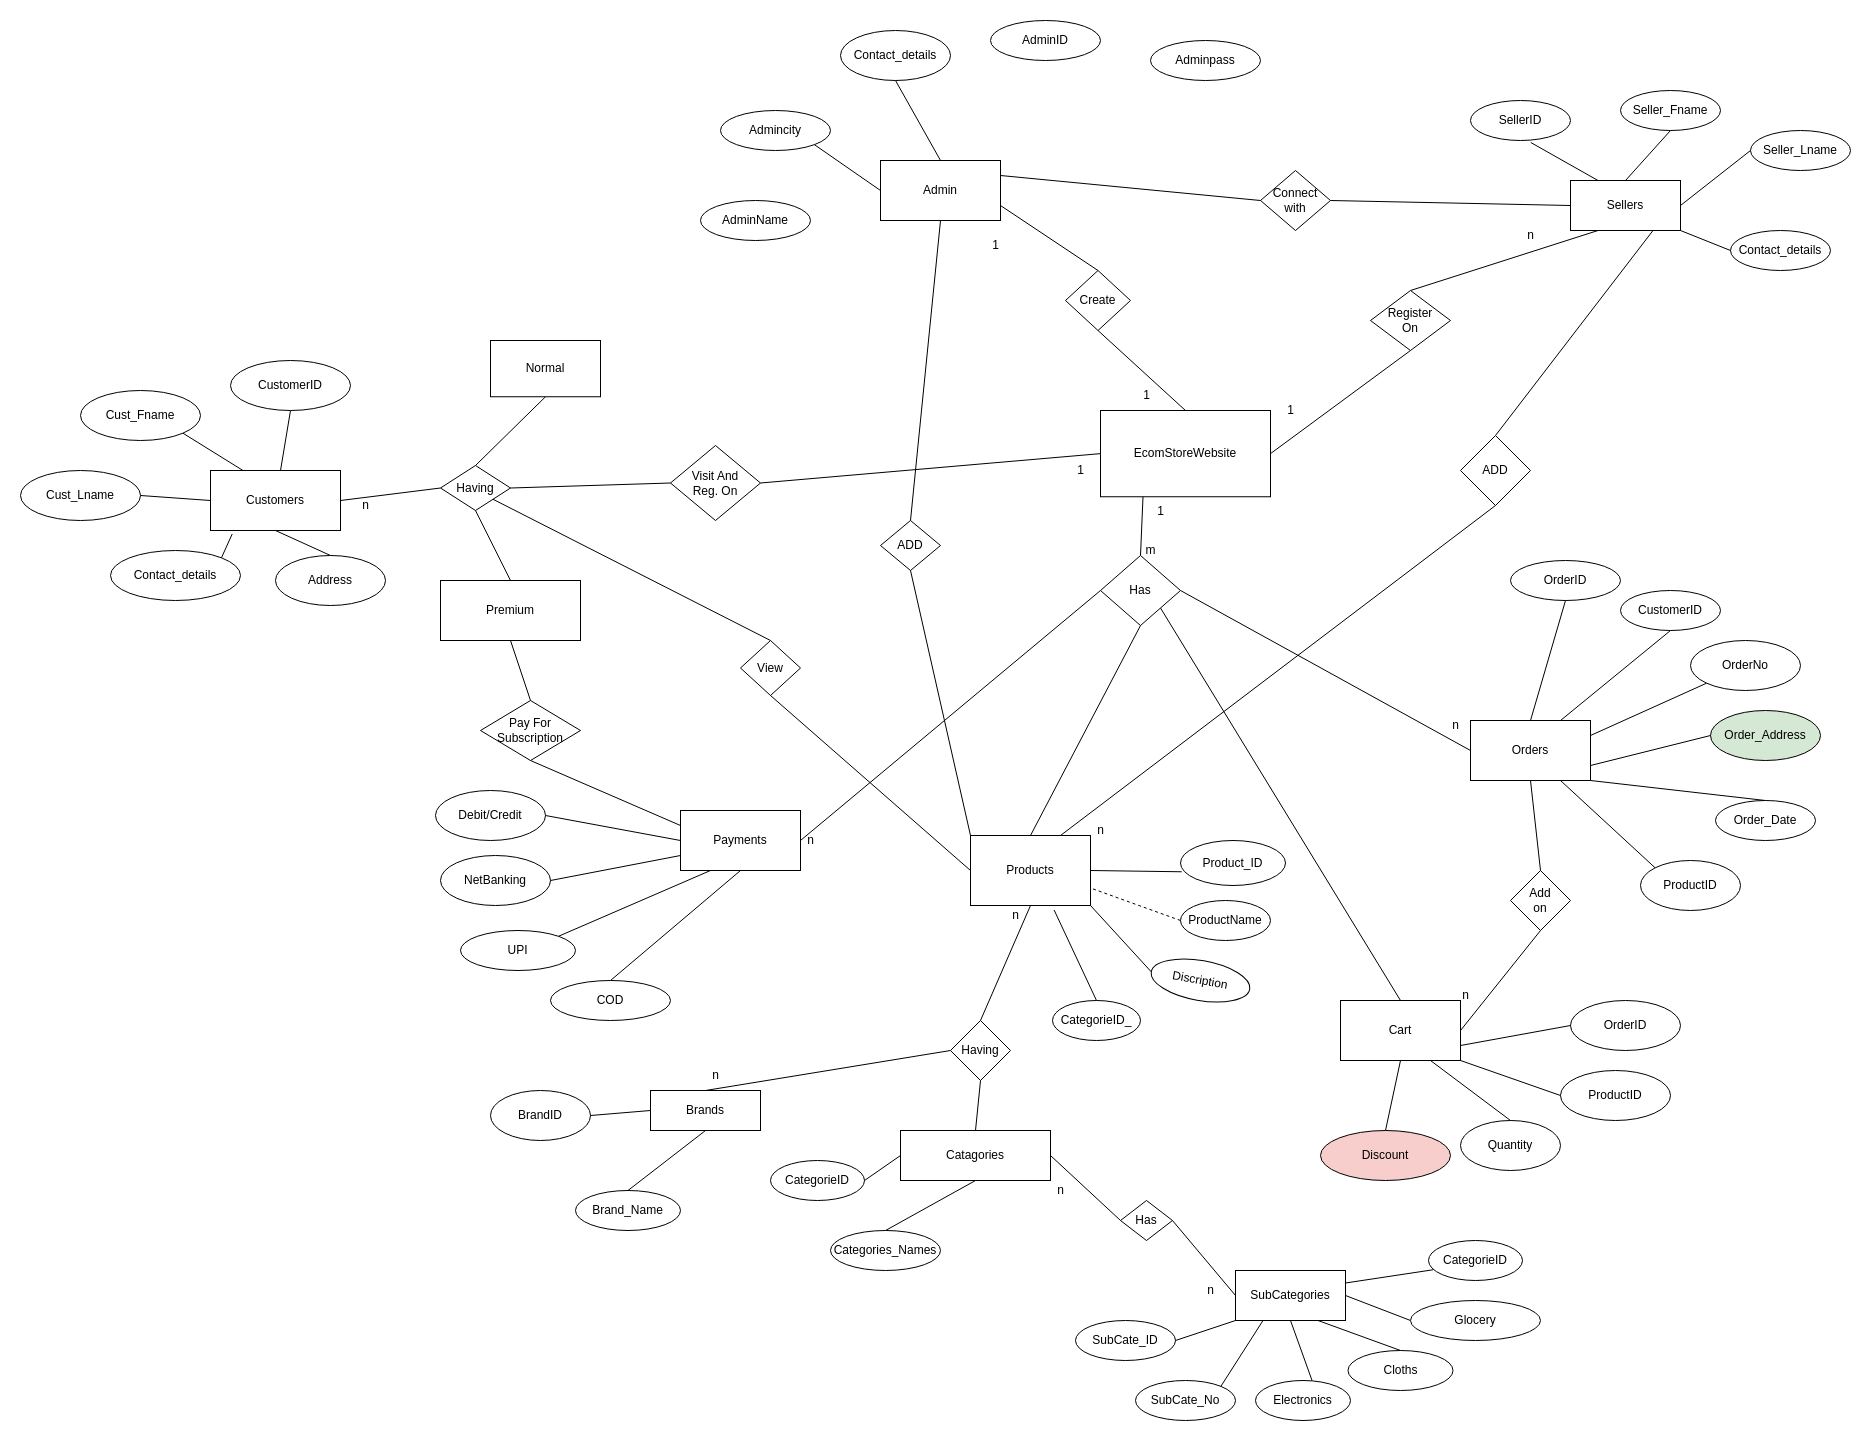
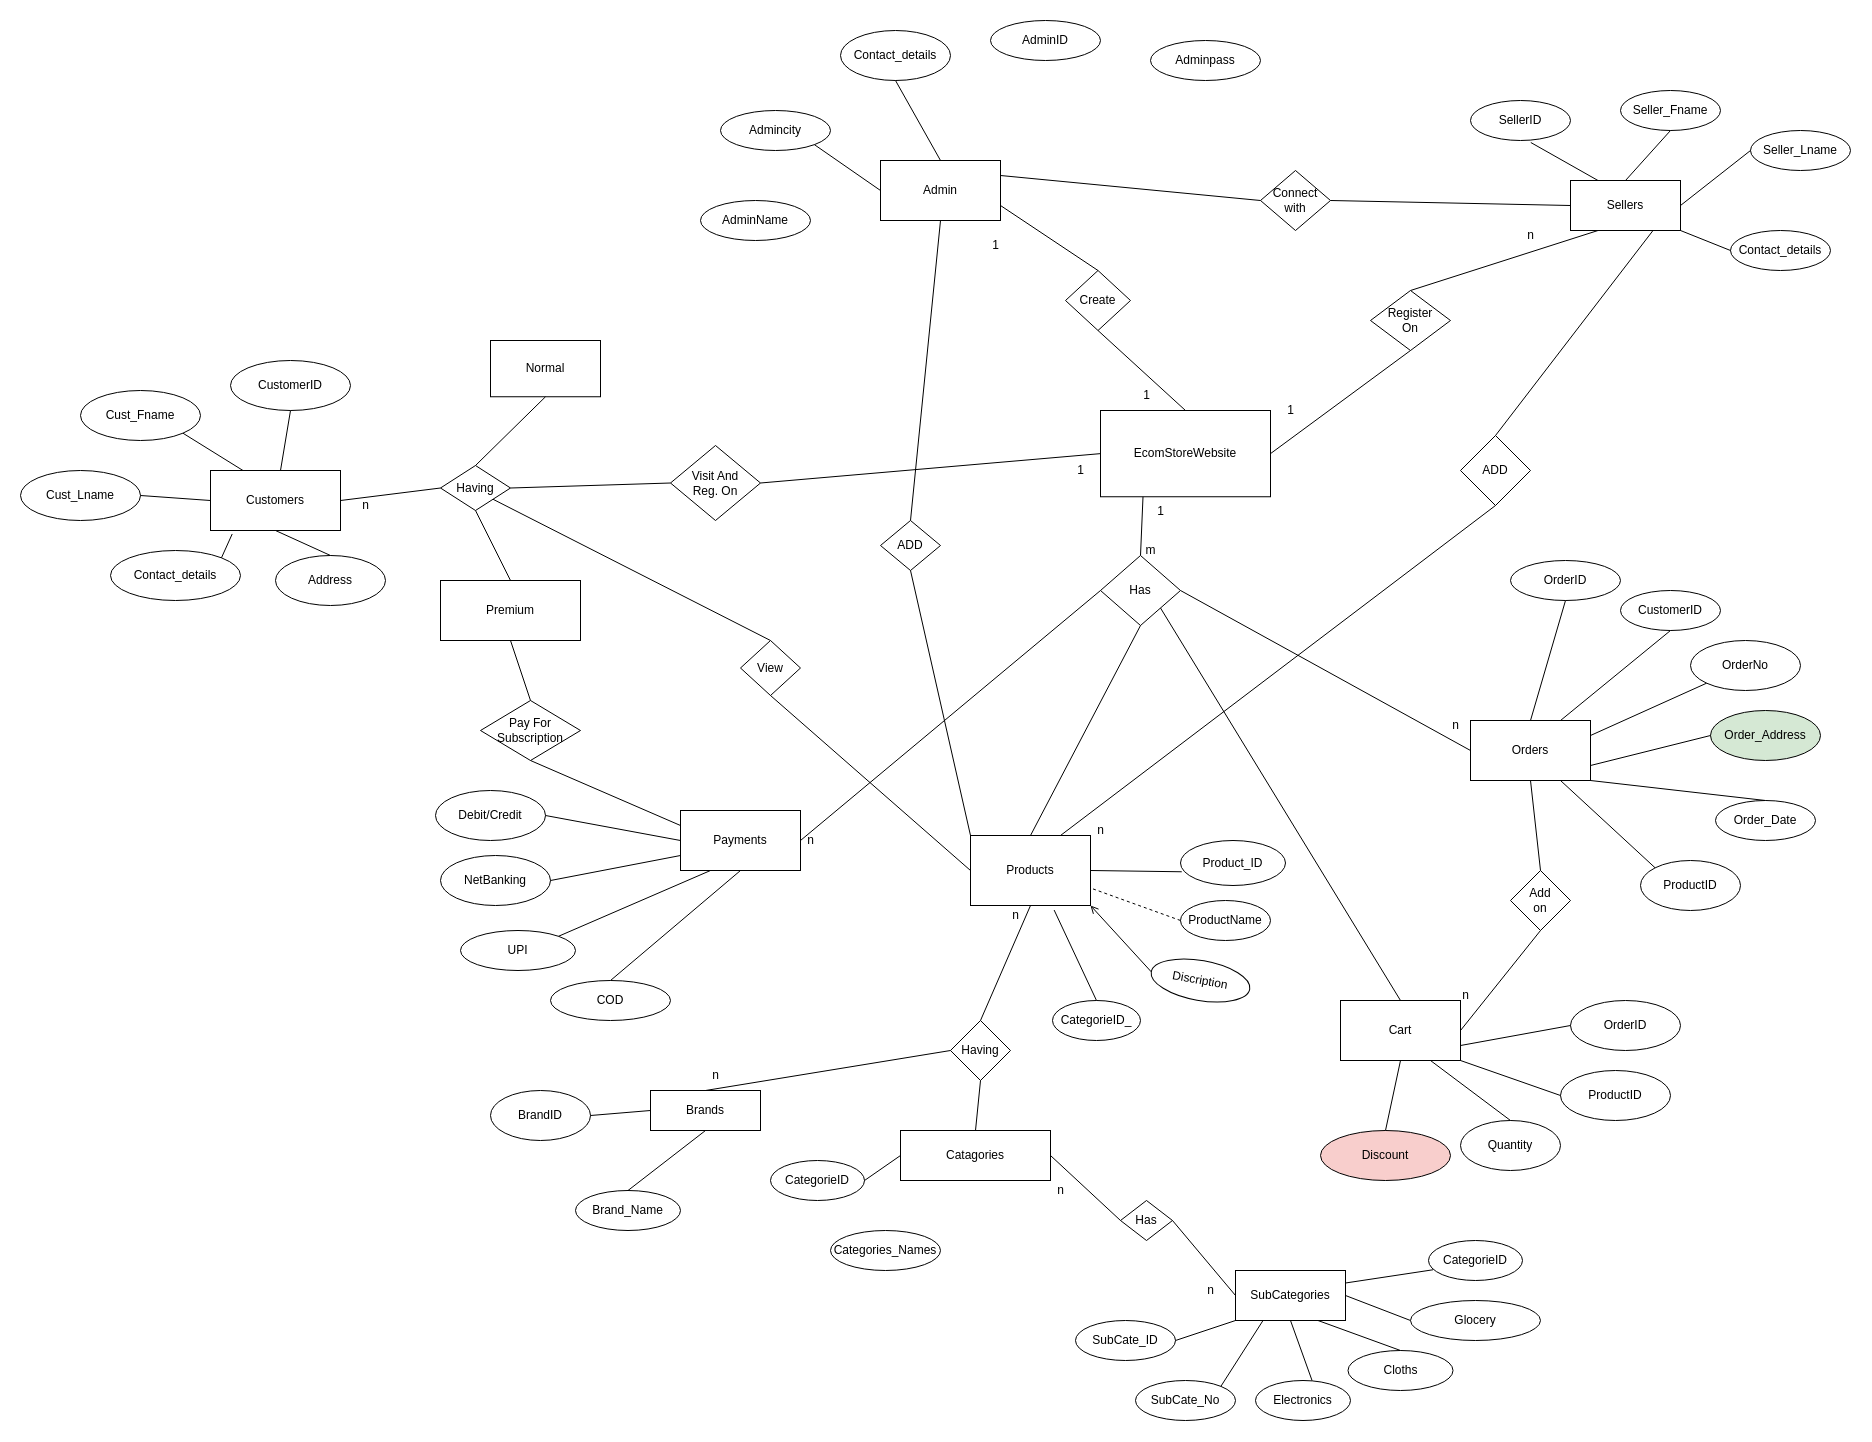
(1093, 908) -> (1094, 909)
(931, 1206) -> none
